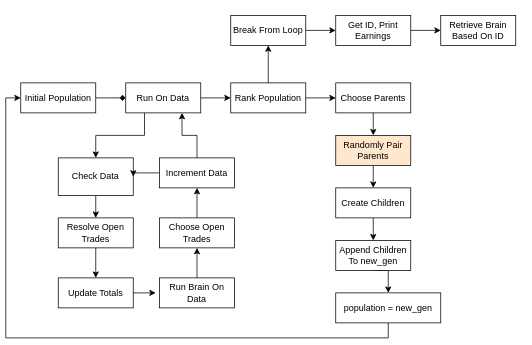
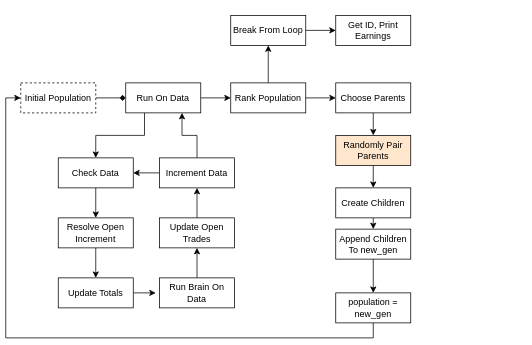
(423, 30) -> none
(478, 30) -> none
(58, 98) -> (58, 98)
(96, 177) -> (96, 173)
(96, 233) -> (96, 233)
(197, 233) -> (197, 233)
(373, 255) -> (373, 244)
(388, 308) -> (373, 308)
